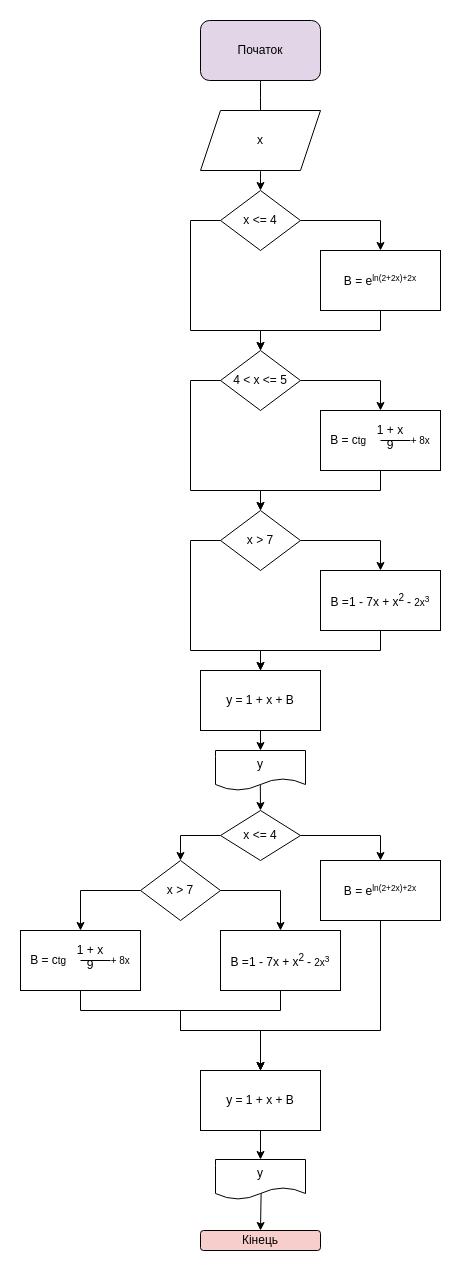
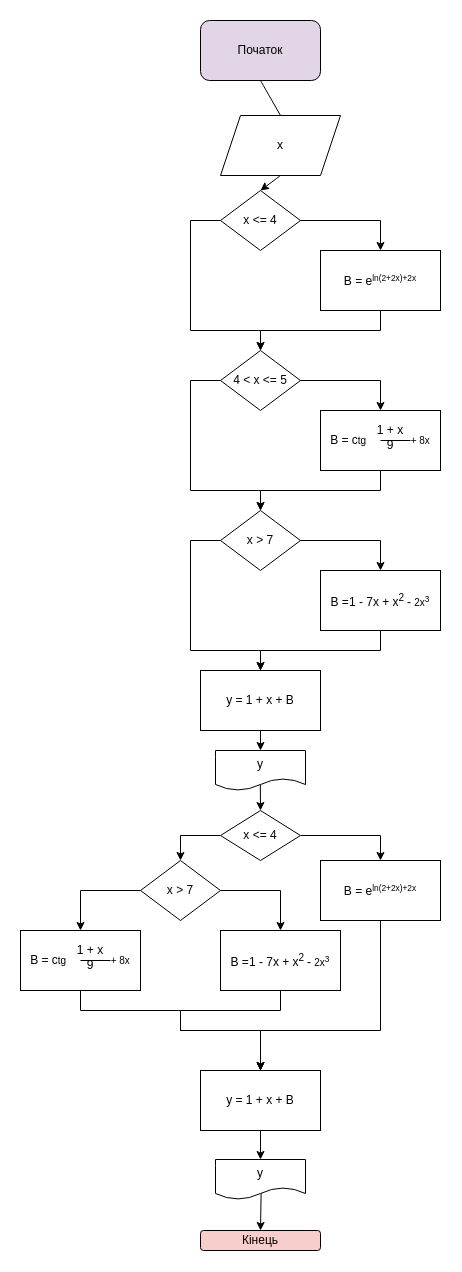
(261, 141) -> (281, 146)
